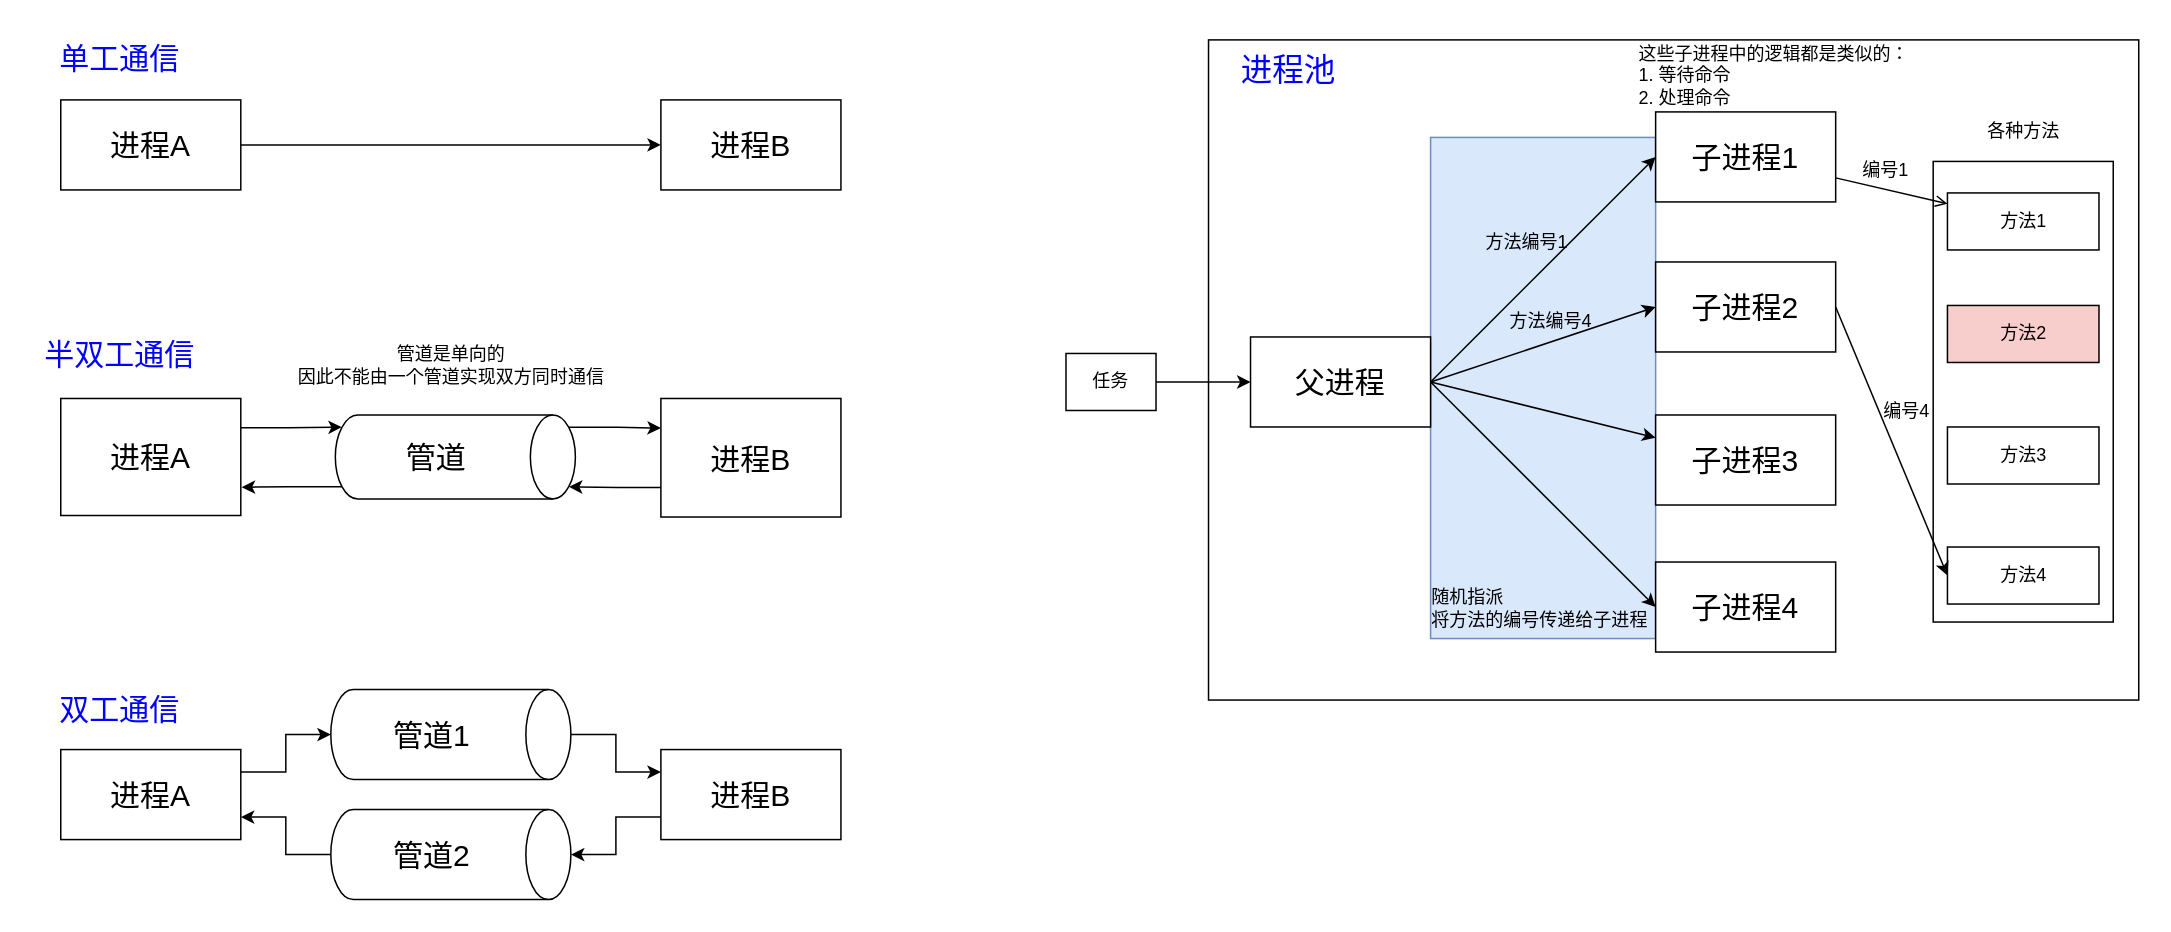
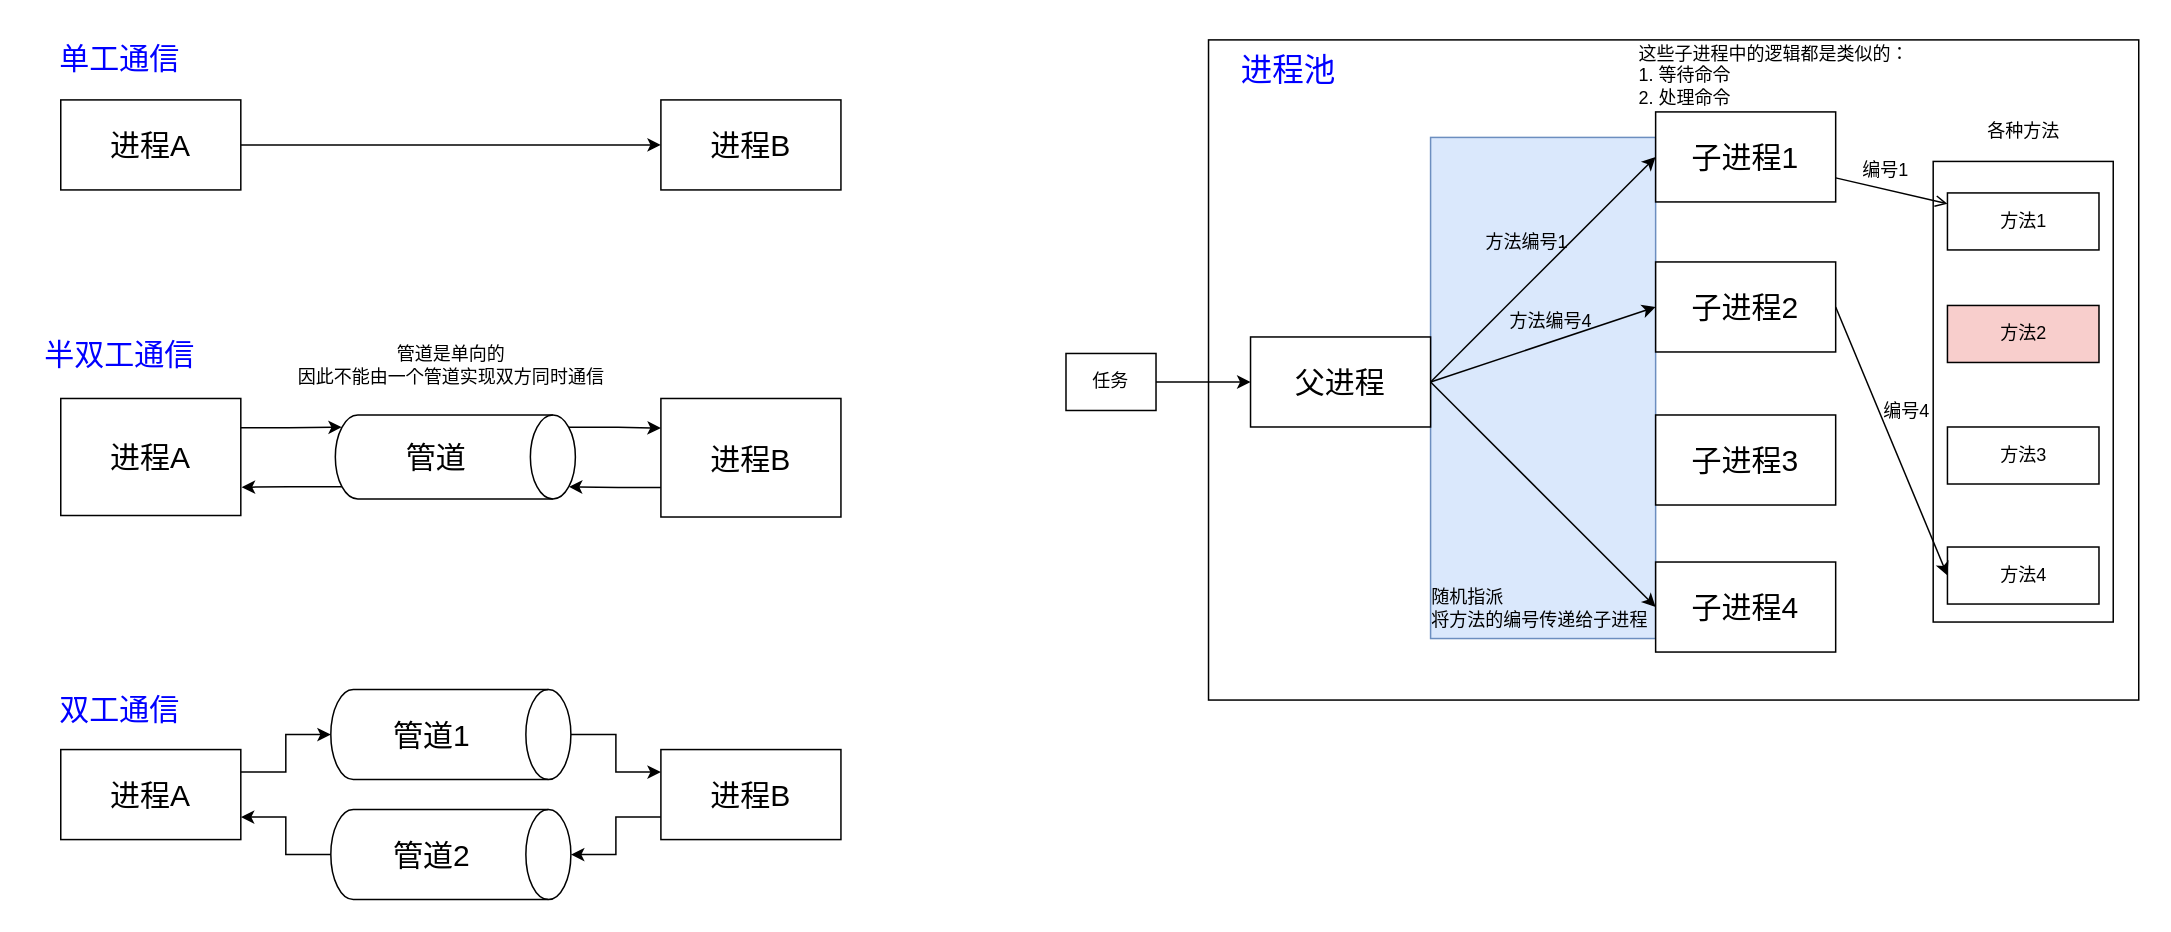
(1540, 409) -> none
